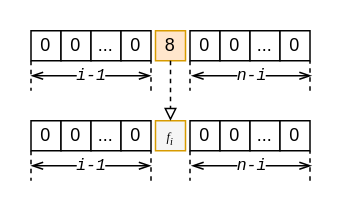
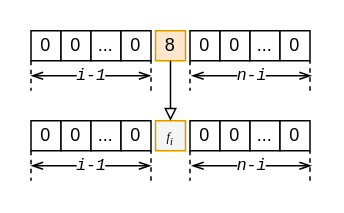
(170, 84) -> (170, 84)
